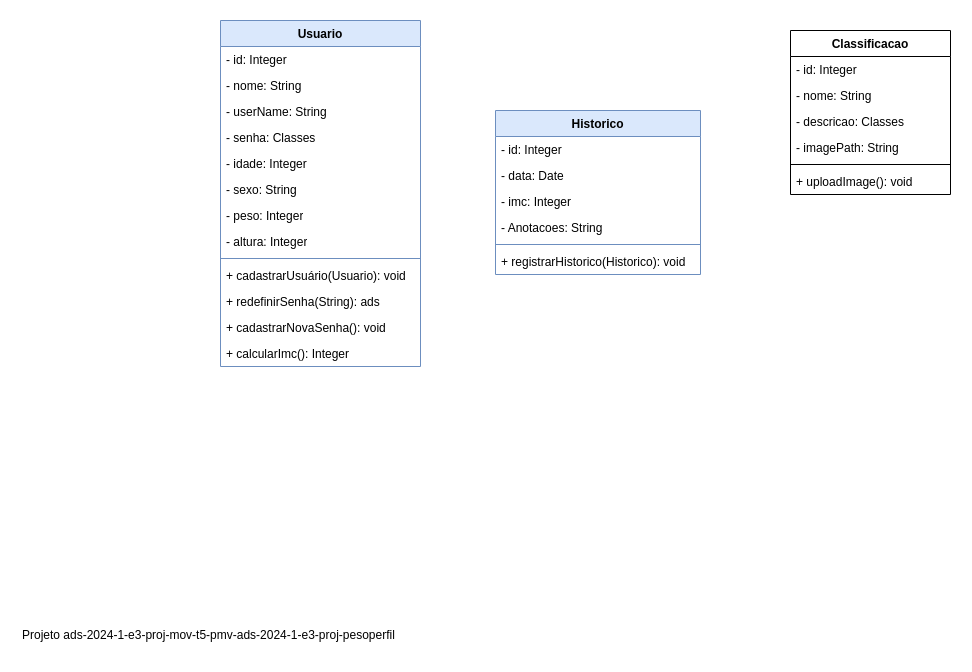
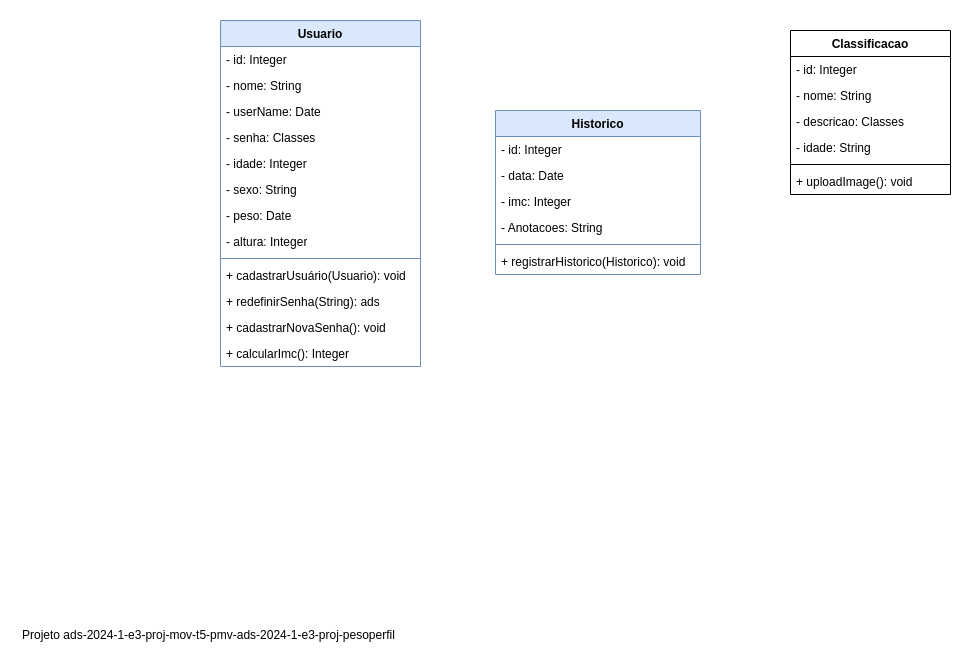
(281, 113) -> (276, 113)
(853, 149) -> (839, 149)
(272, 217) -> (262, 217)
